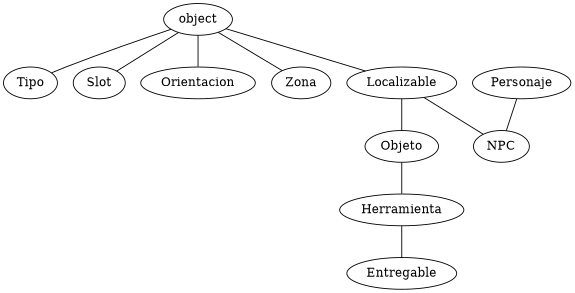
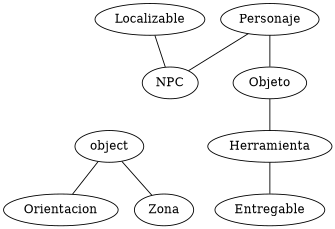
(296, 50) -> none
(30, 83) -> none
(99, 83) -> none
(402, 115) -> (270, 51)
